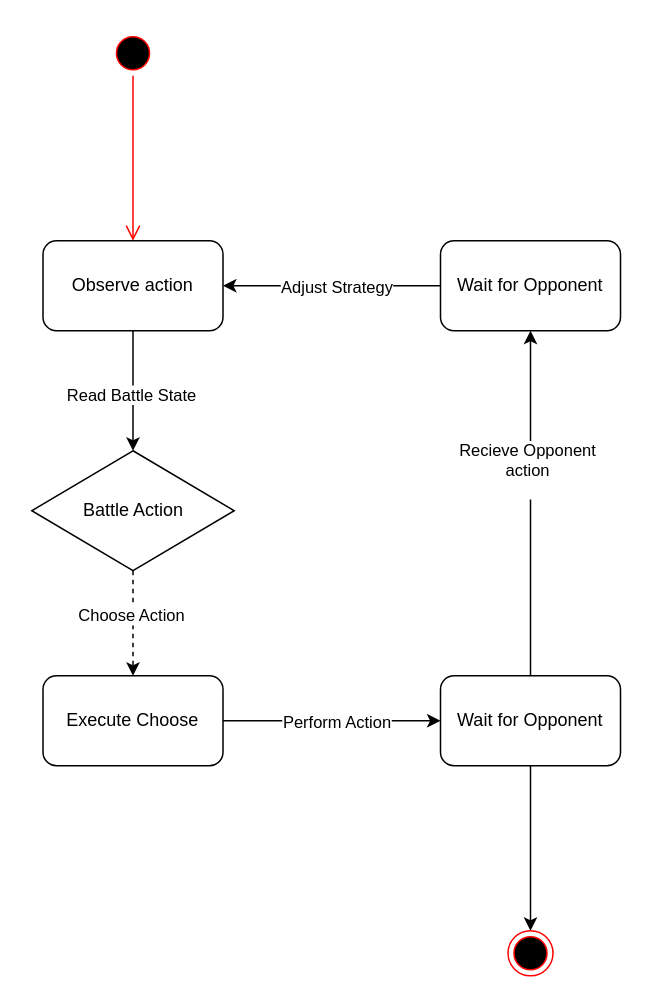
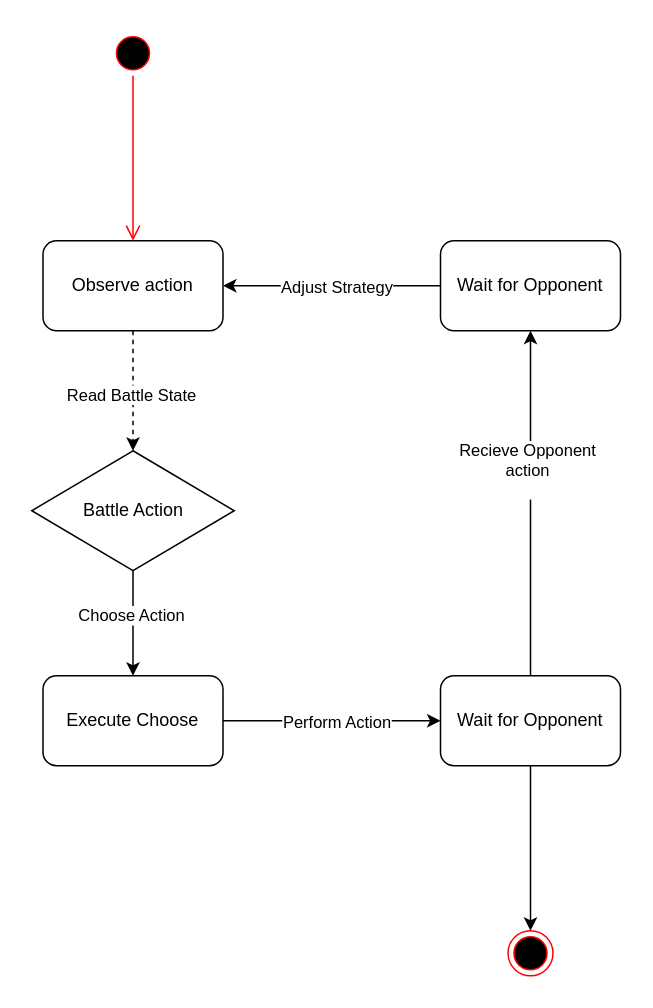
(133, 359) -> (133, 359)
(133, 644) -> (133, 644)
